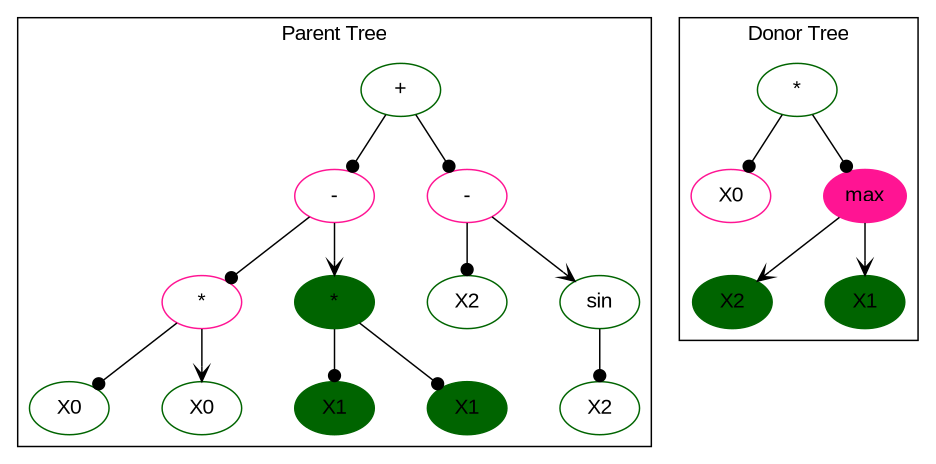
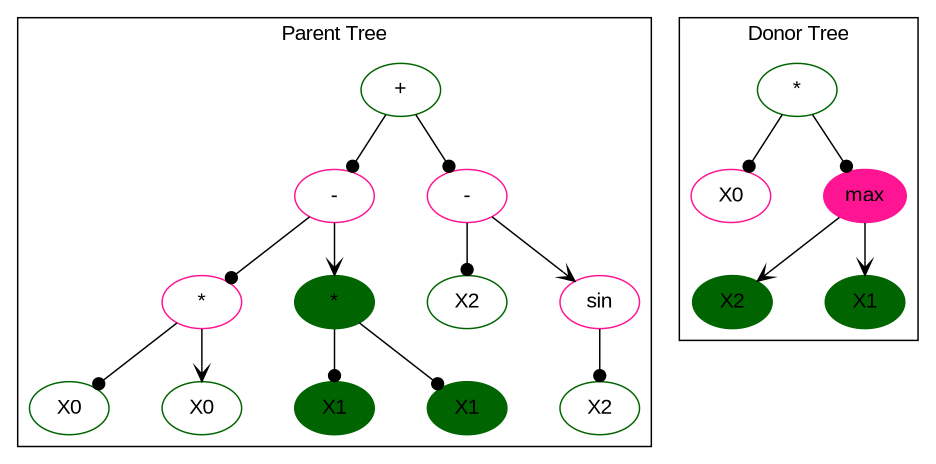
(600, 302) -> (600, 302)
